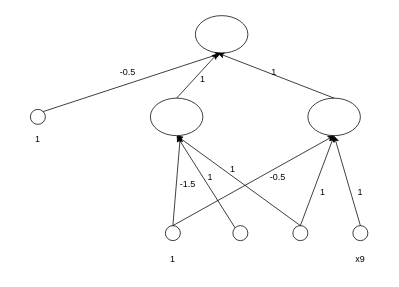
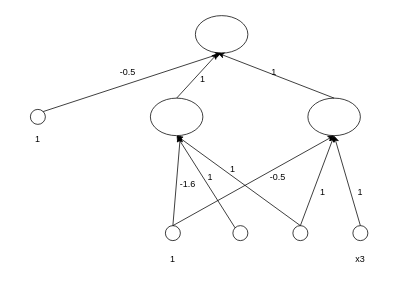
(188, 184) -> (188, 184)
(360, 259) -> (360, 259)
